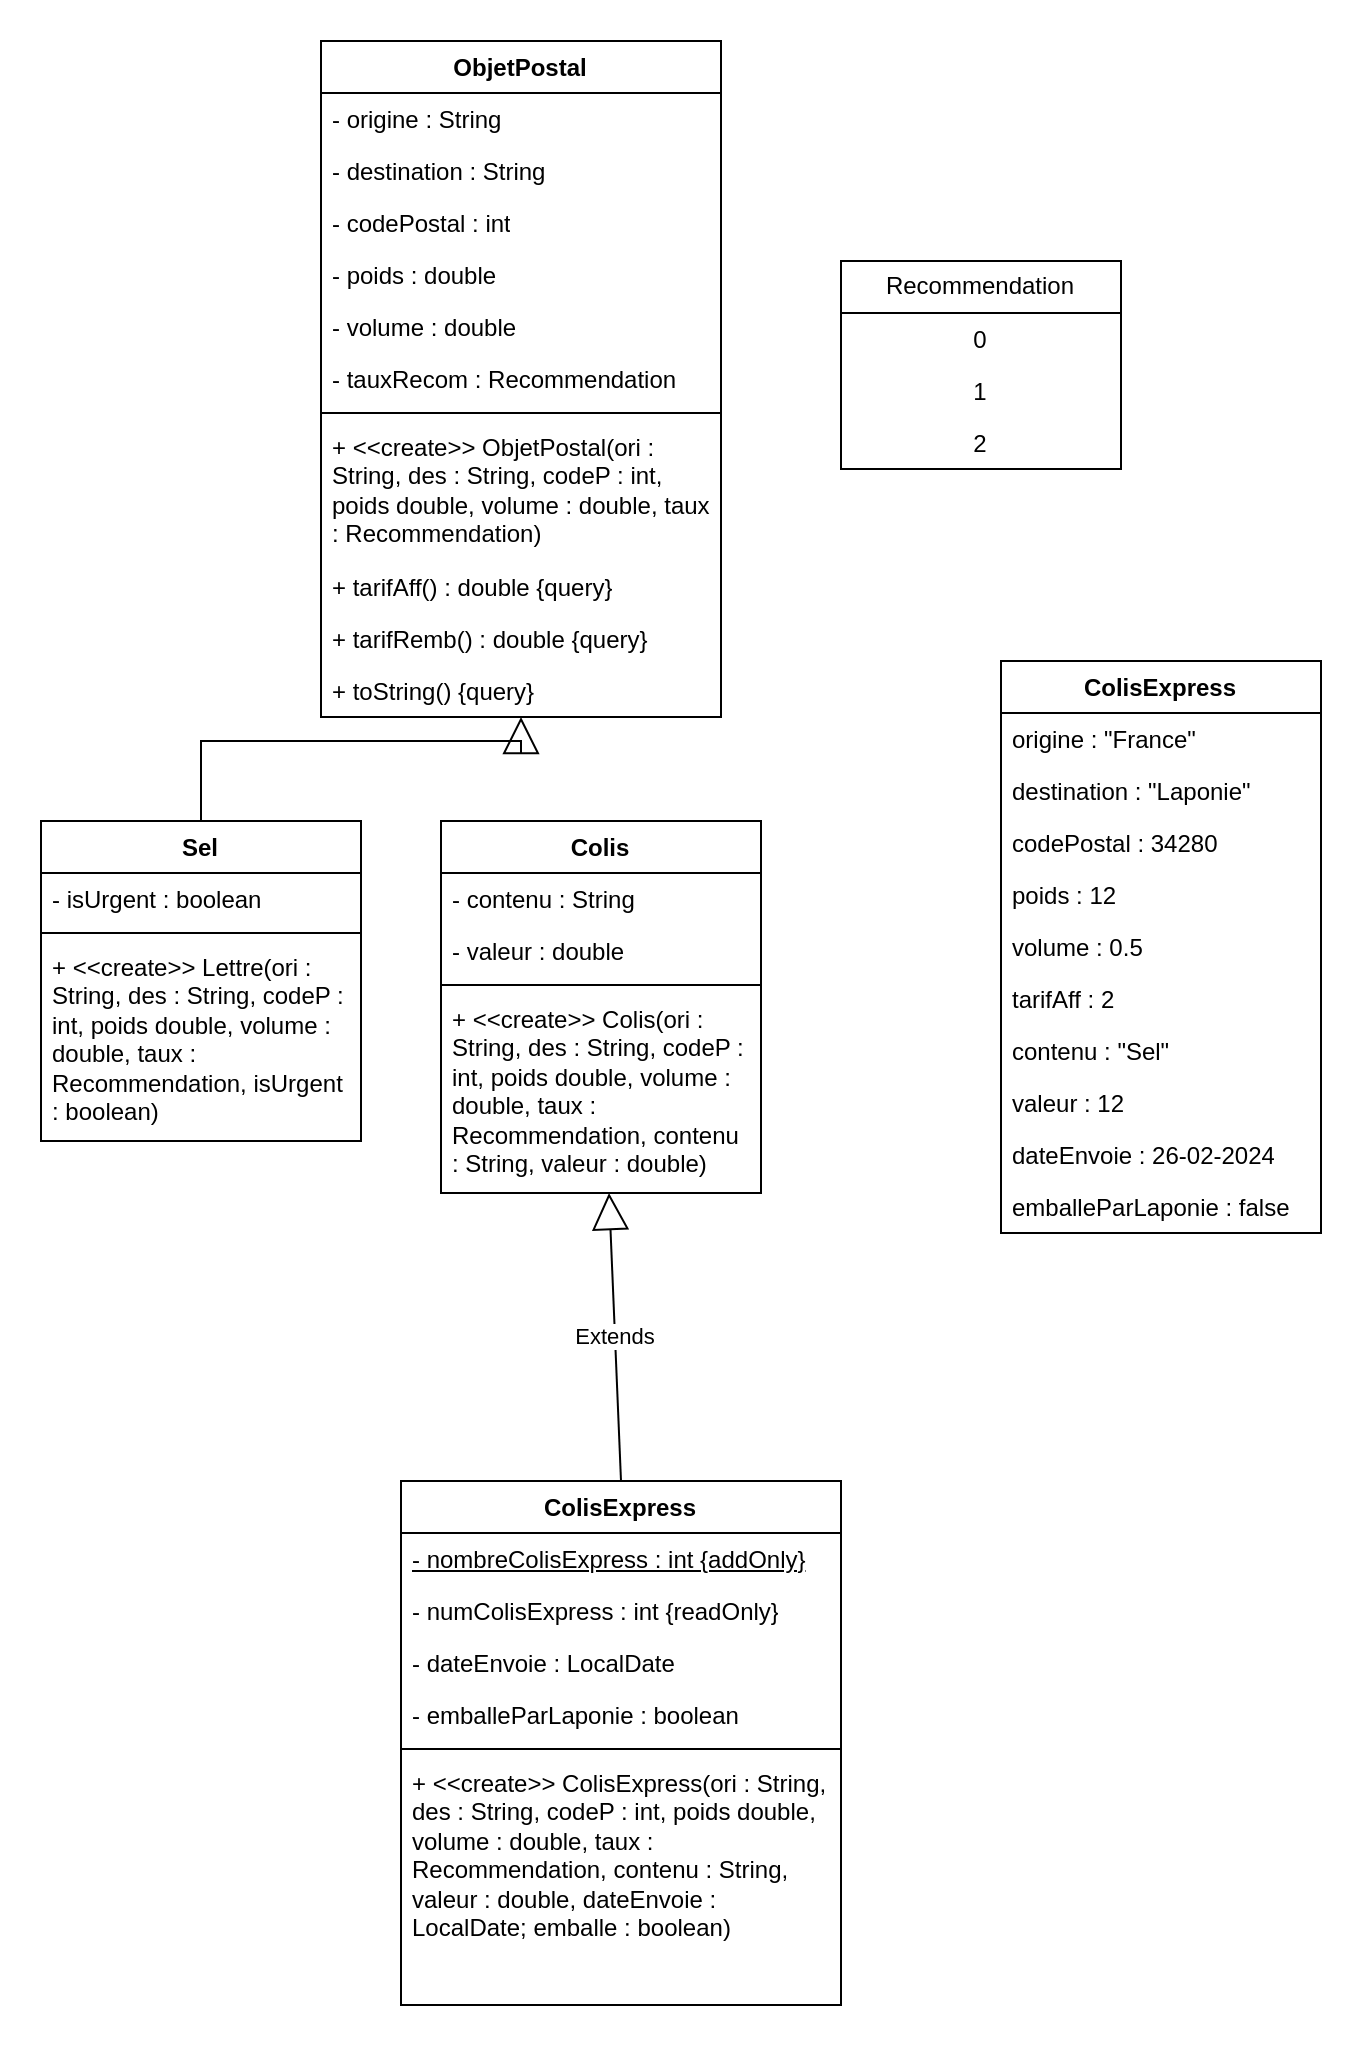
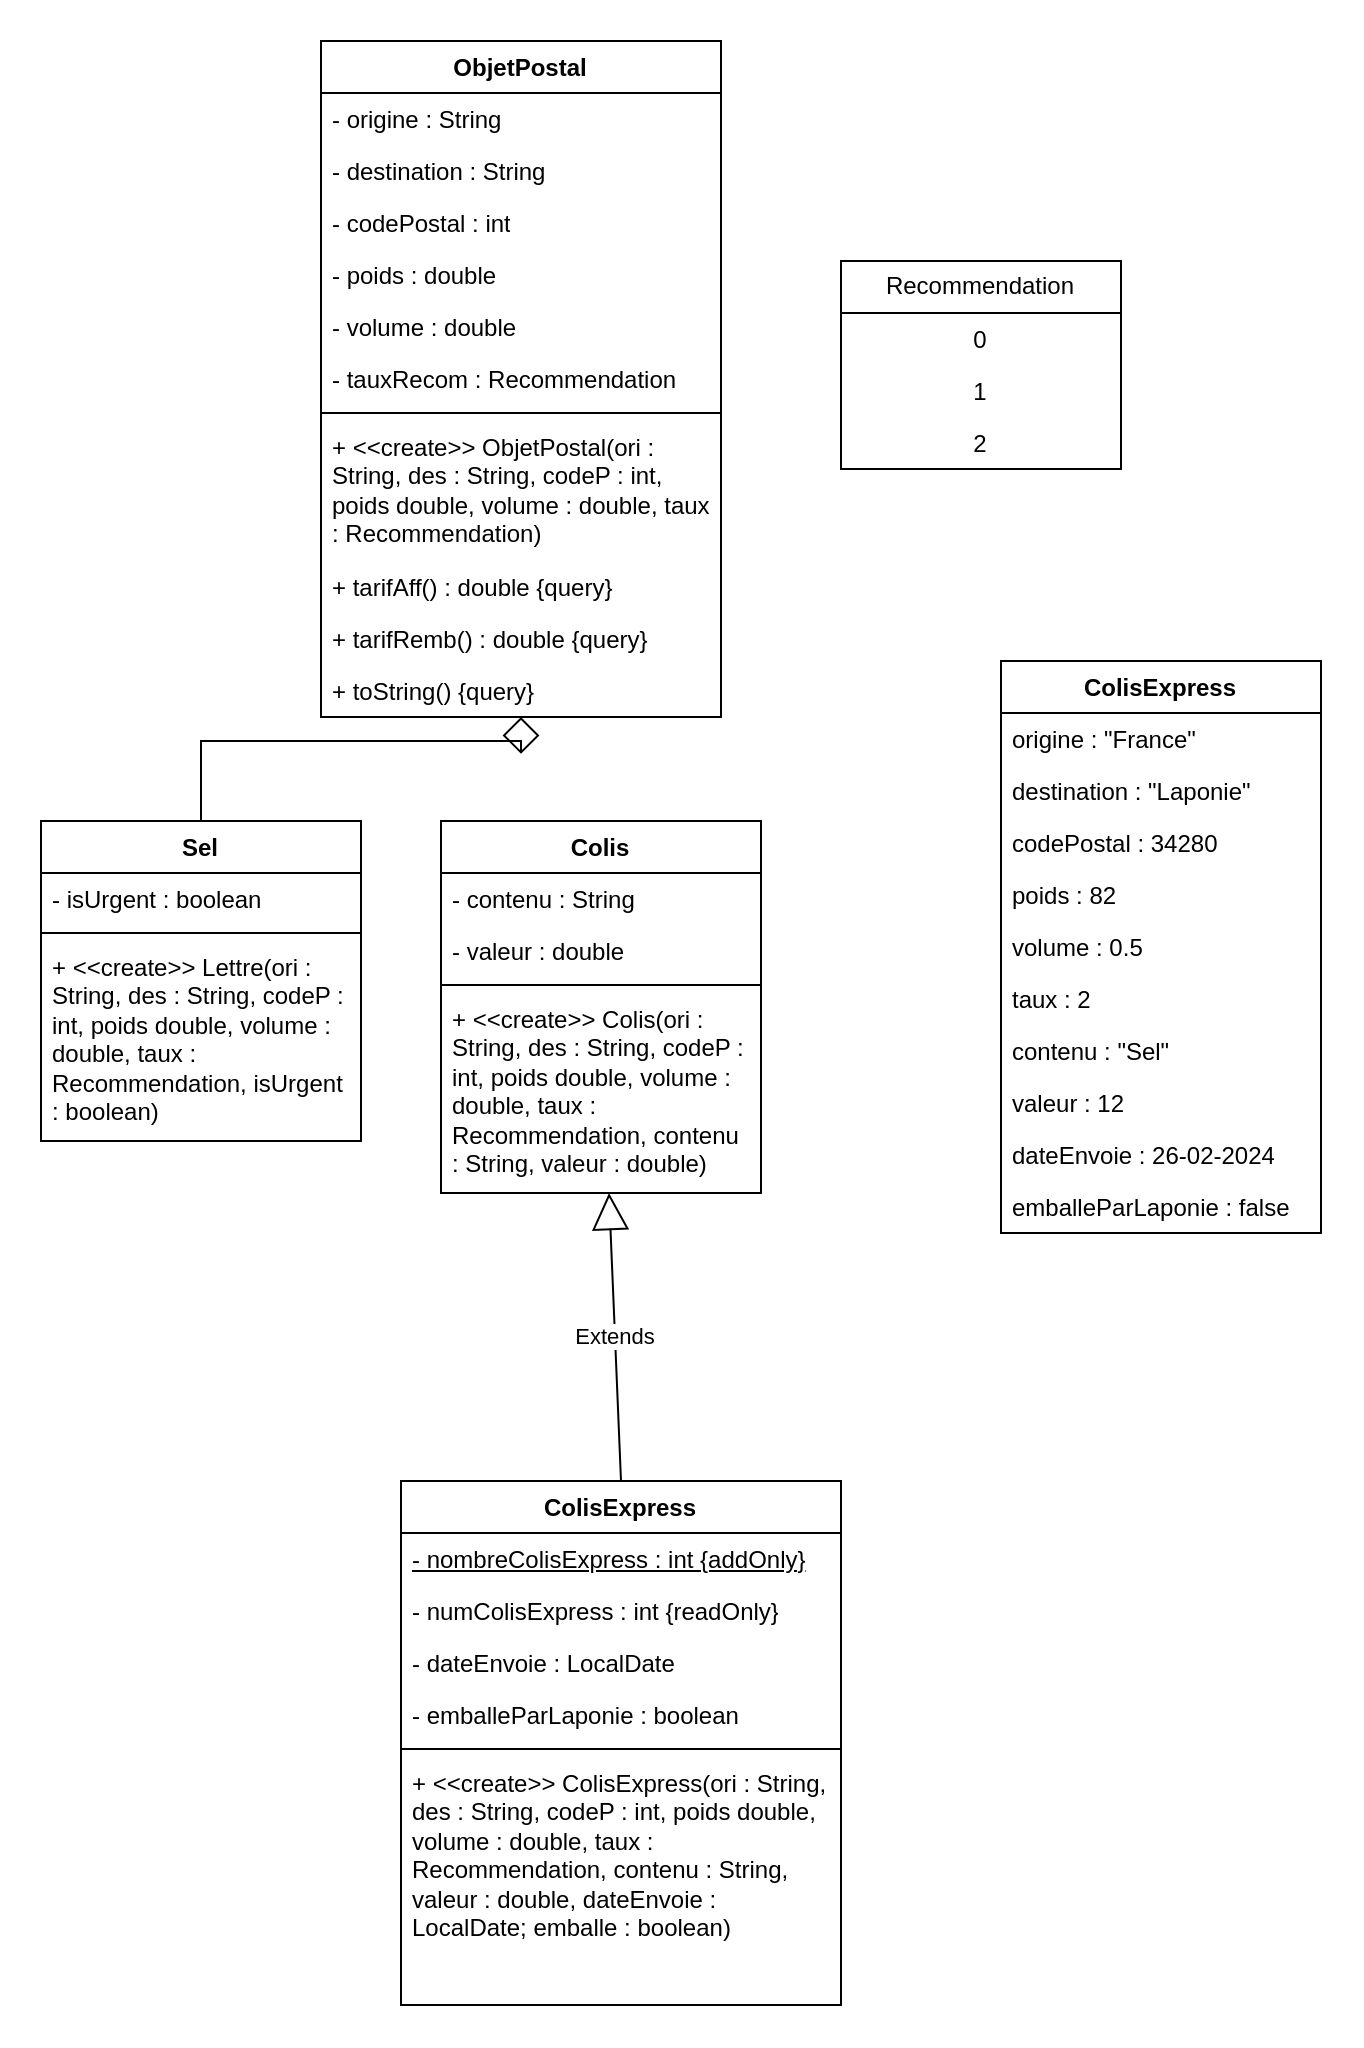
(521, 750) -> (521, 749)
(1068, 897) -> (1068, 897)
(1081, 1001) -> (1057, 1001)
